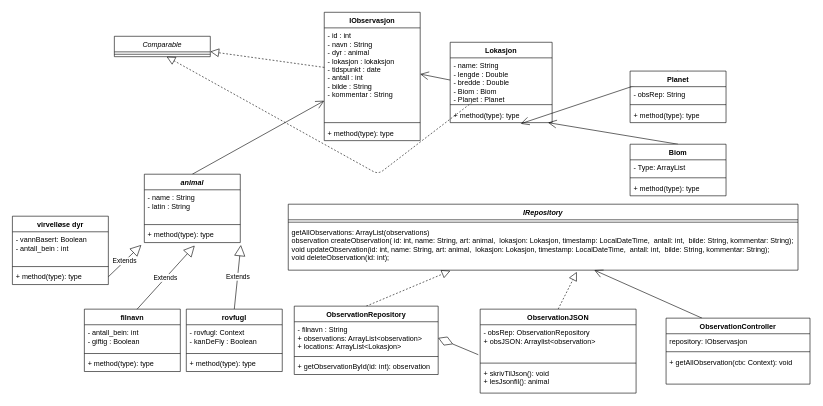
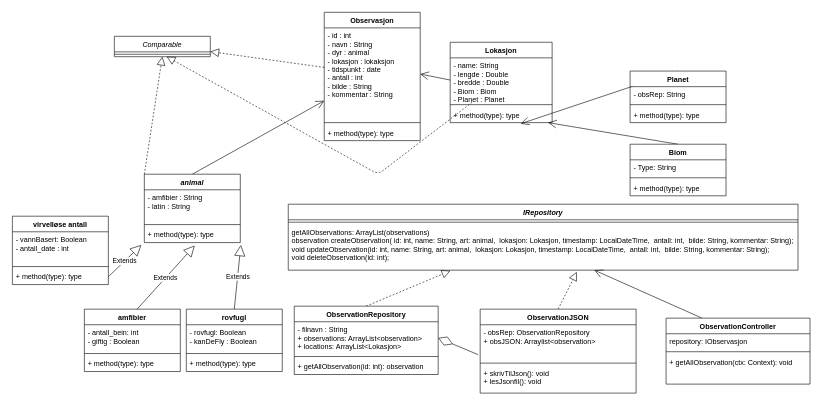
(372, 20) -> (372, 20)
none -> (153, 120)
(664, 168) -> (658, 168)
(173, 198) -> (179, 198)
(60, 224) -> (60, 224)
(54, 240) -> (54, 240)
(132, 317) -> (132, 317)
(222, 333) -> (221, 333)
(374, 367) -> (370, 367)
(521, 374) -> (521, 374)
